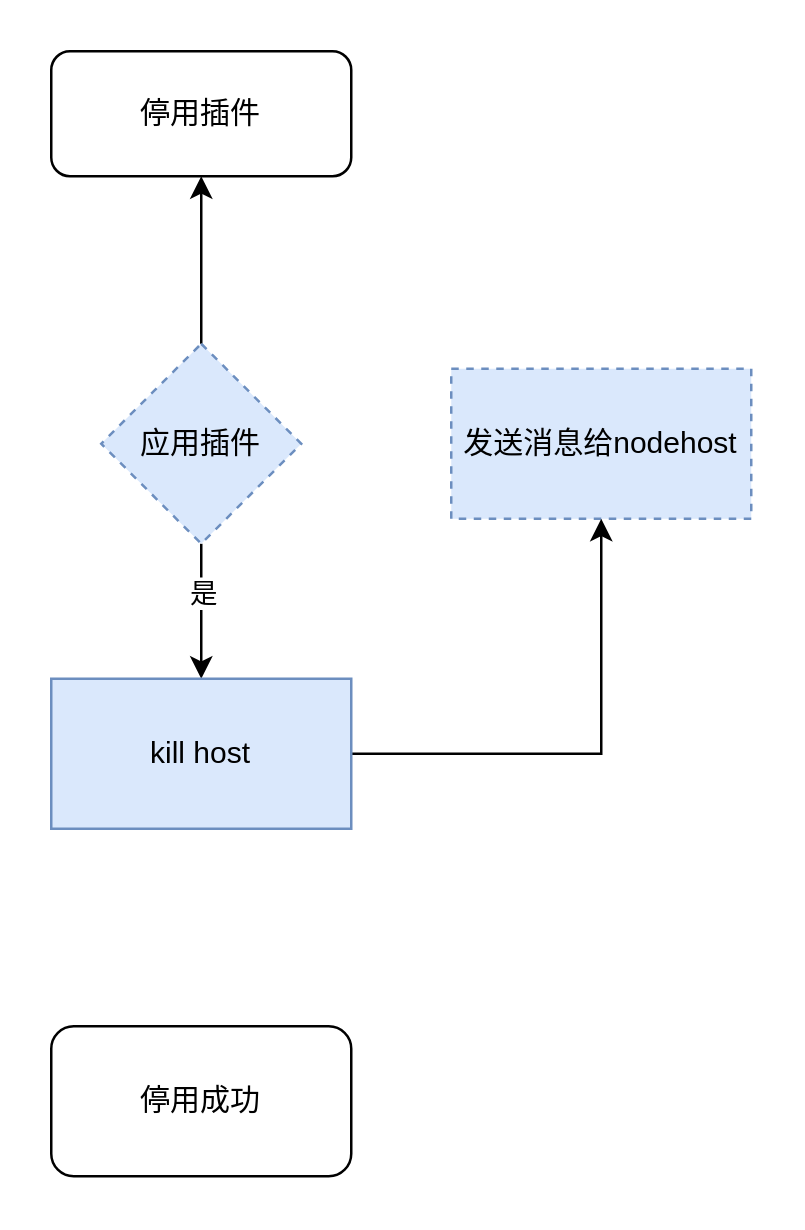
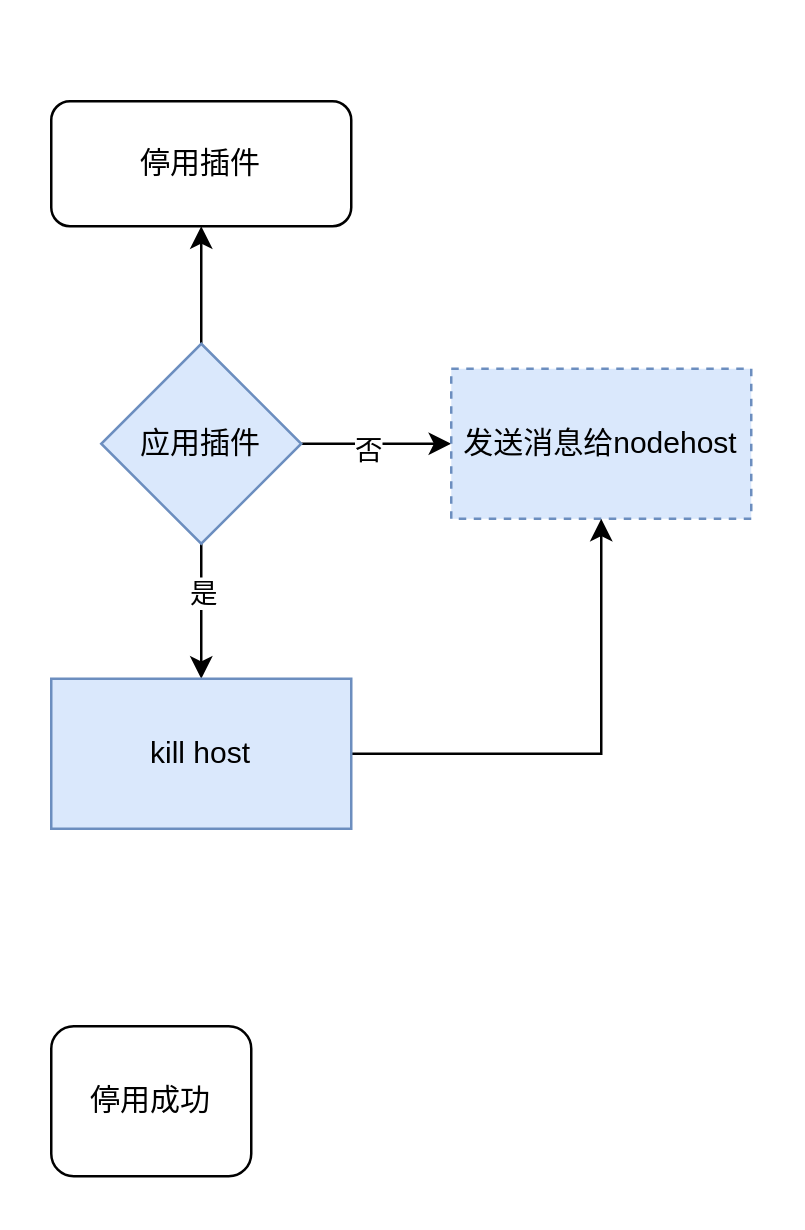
(201, 114) -> (201, 164)
(201, 444) -> (201, 444)
none -> (368, 444)
(201, 1101) -> (151, 1101)
